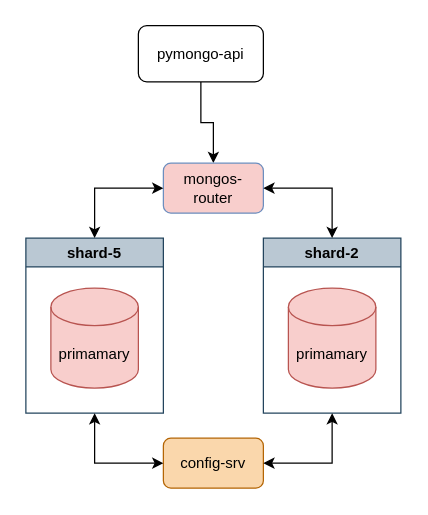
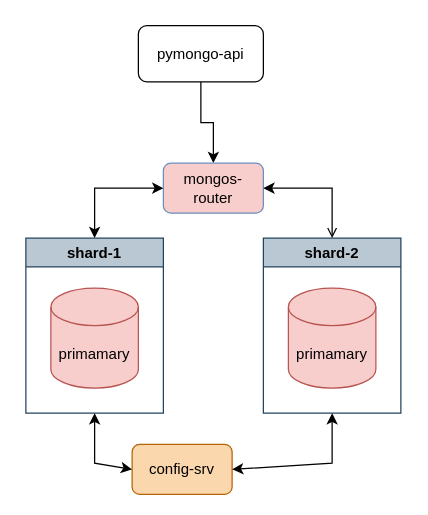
(332, 228) -> (332, 230)
(94, 253) -> (94, 253)
(213, 463) -> (182, 469)
